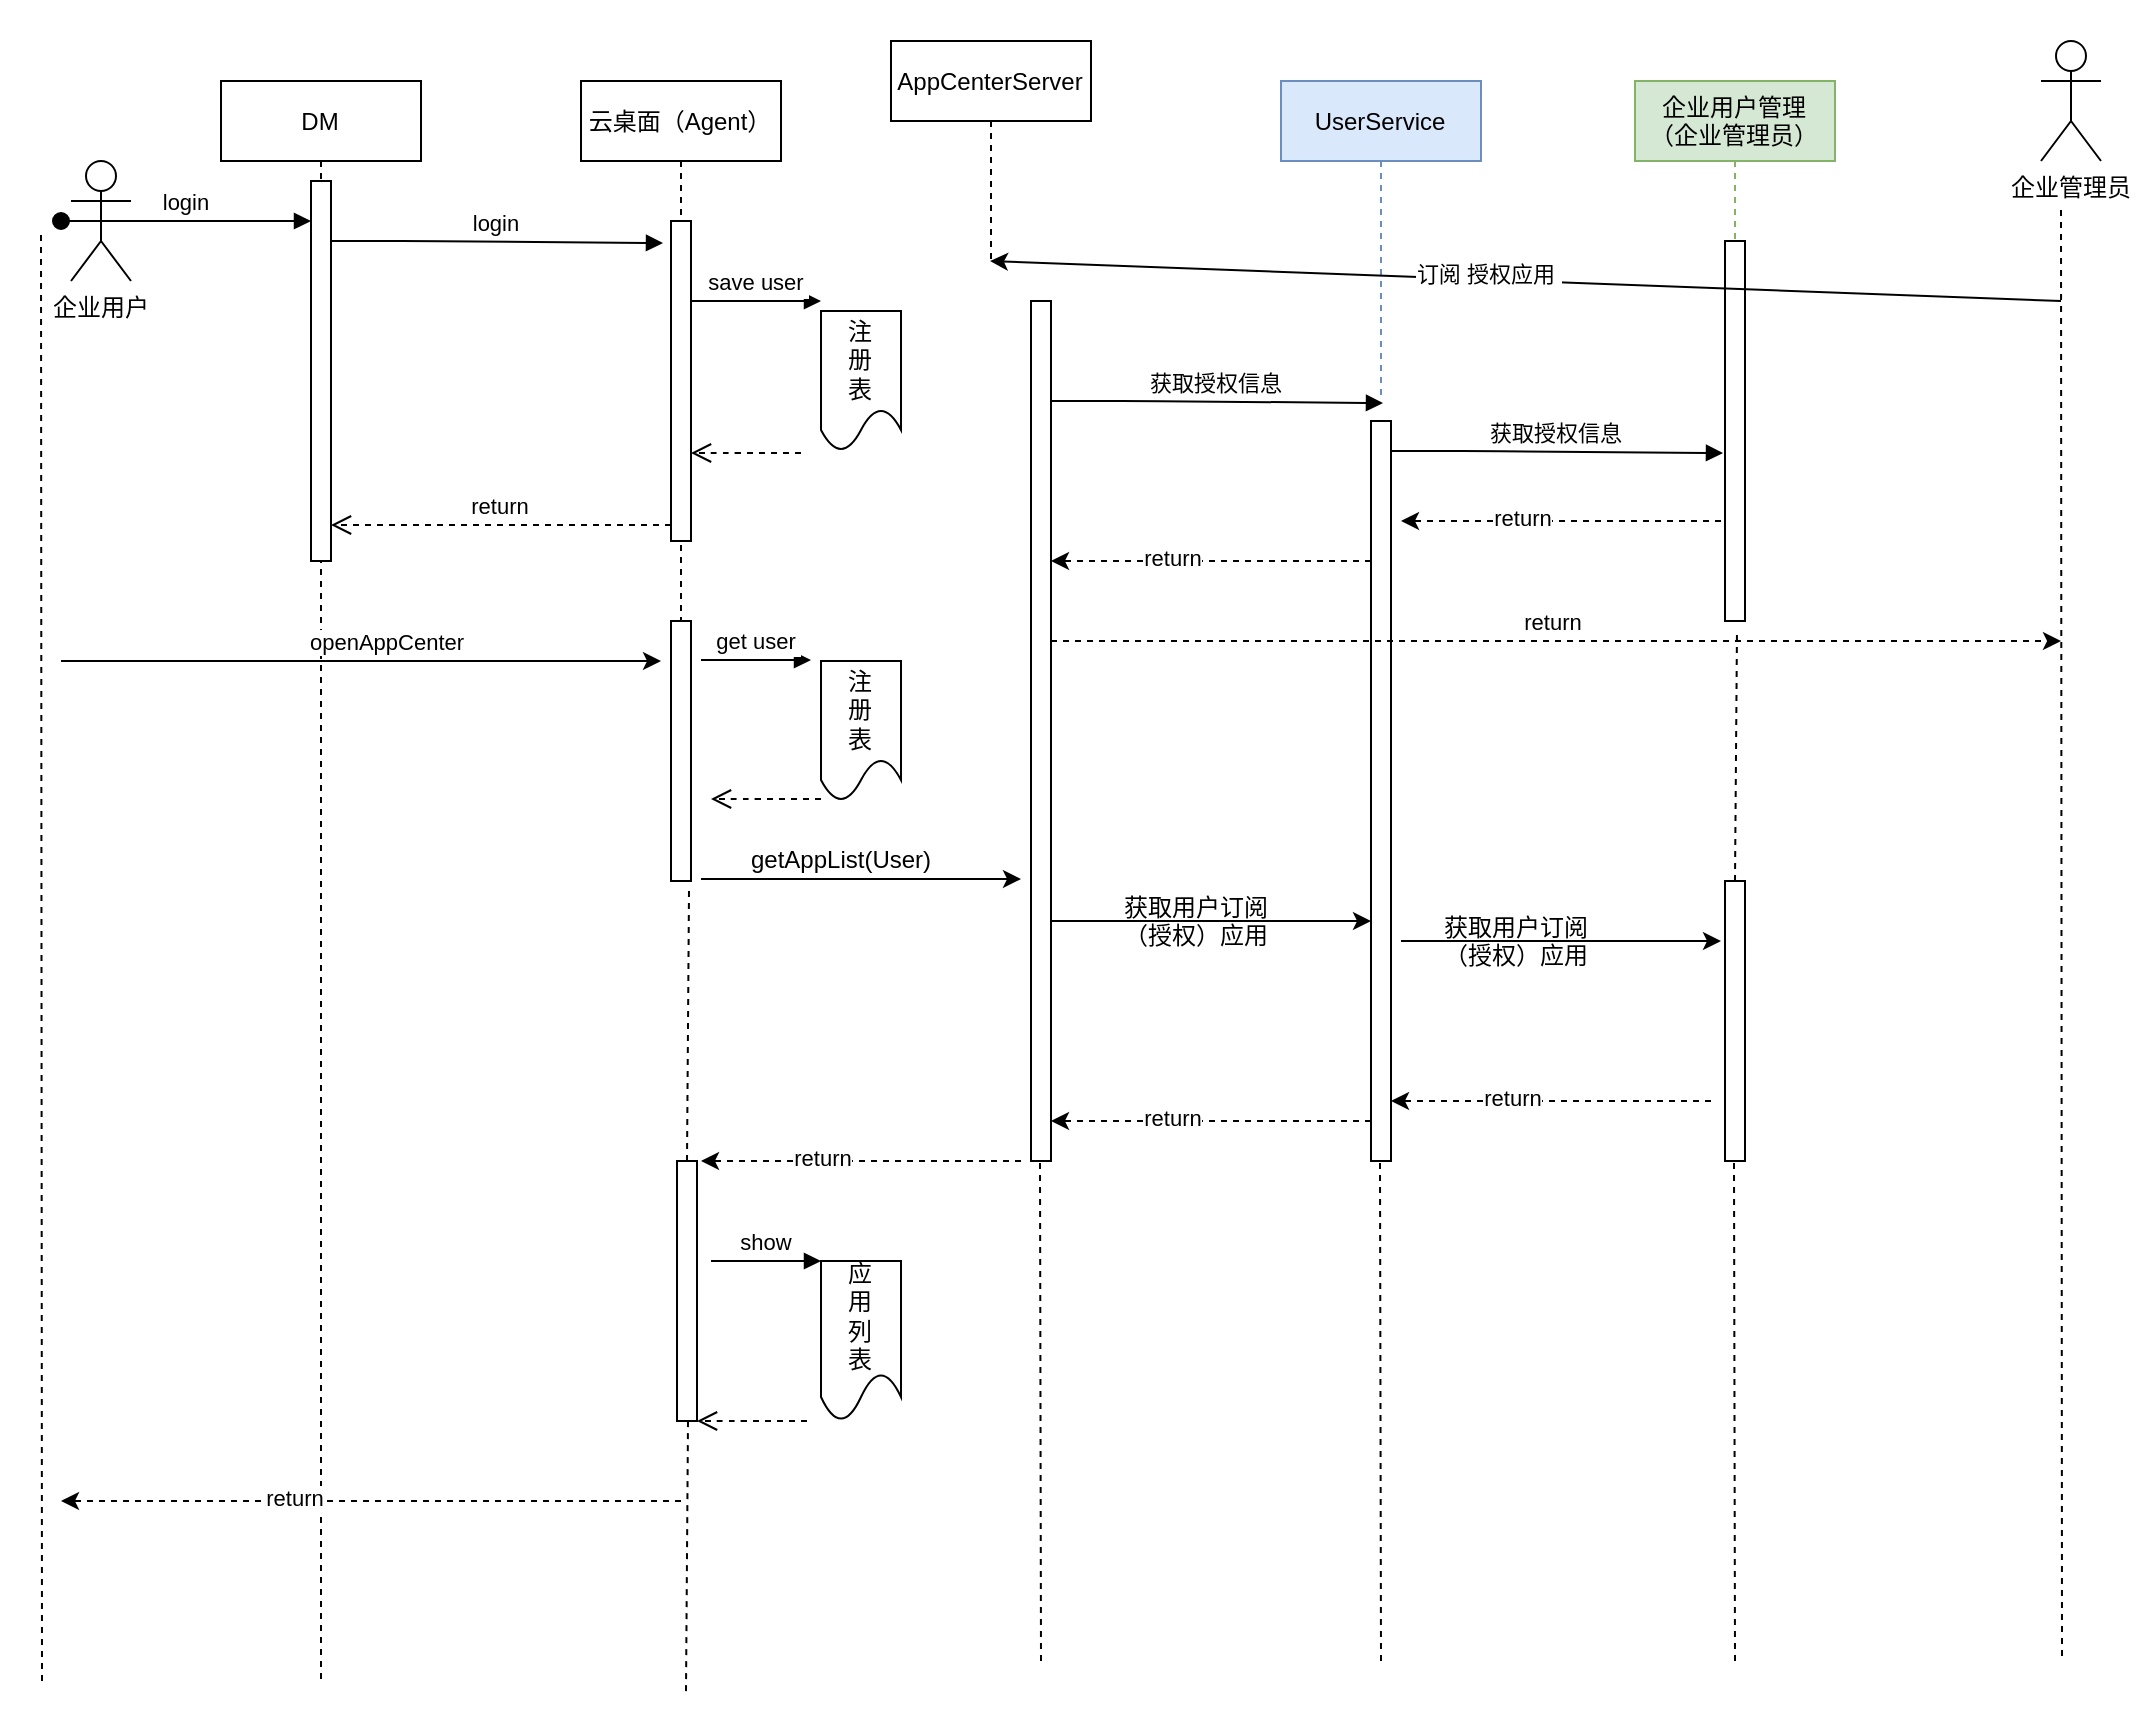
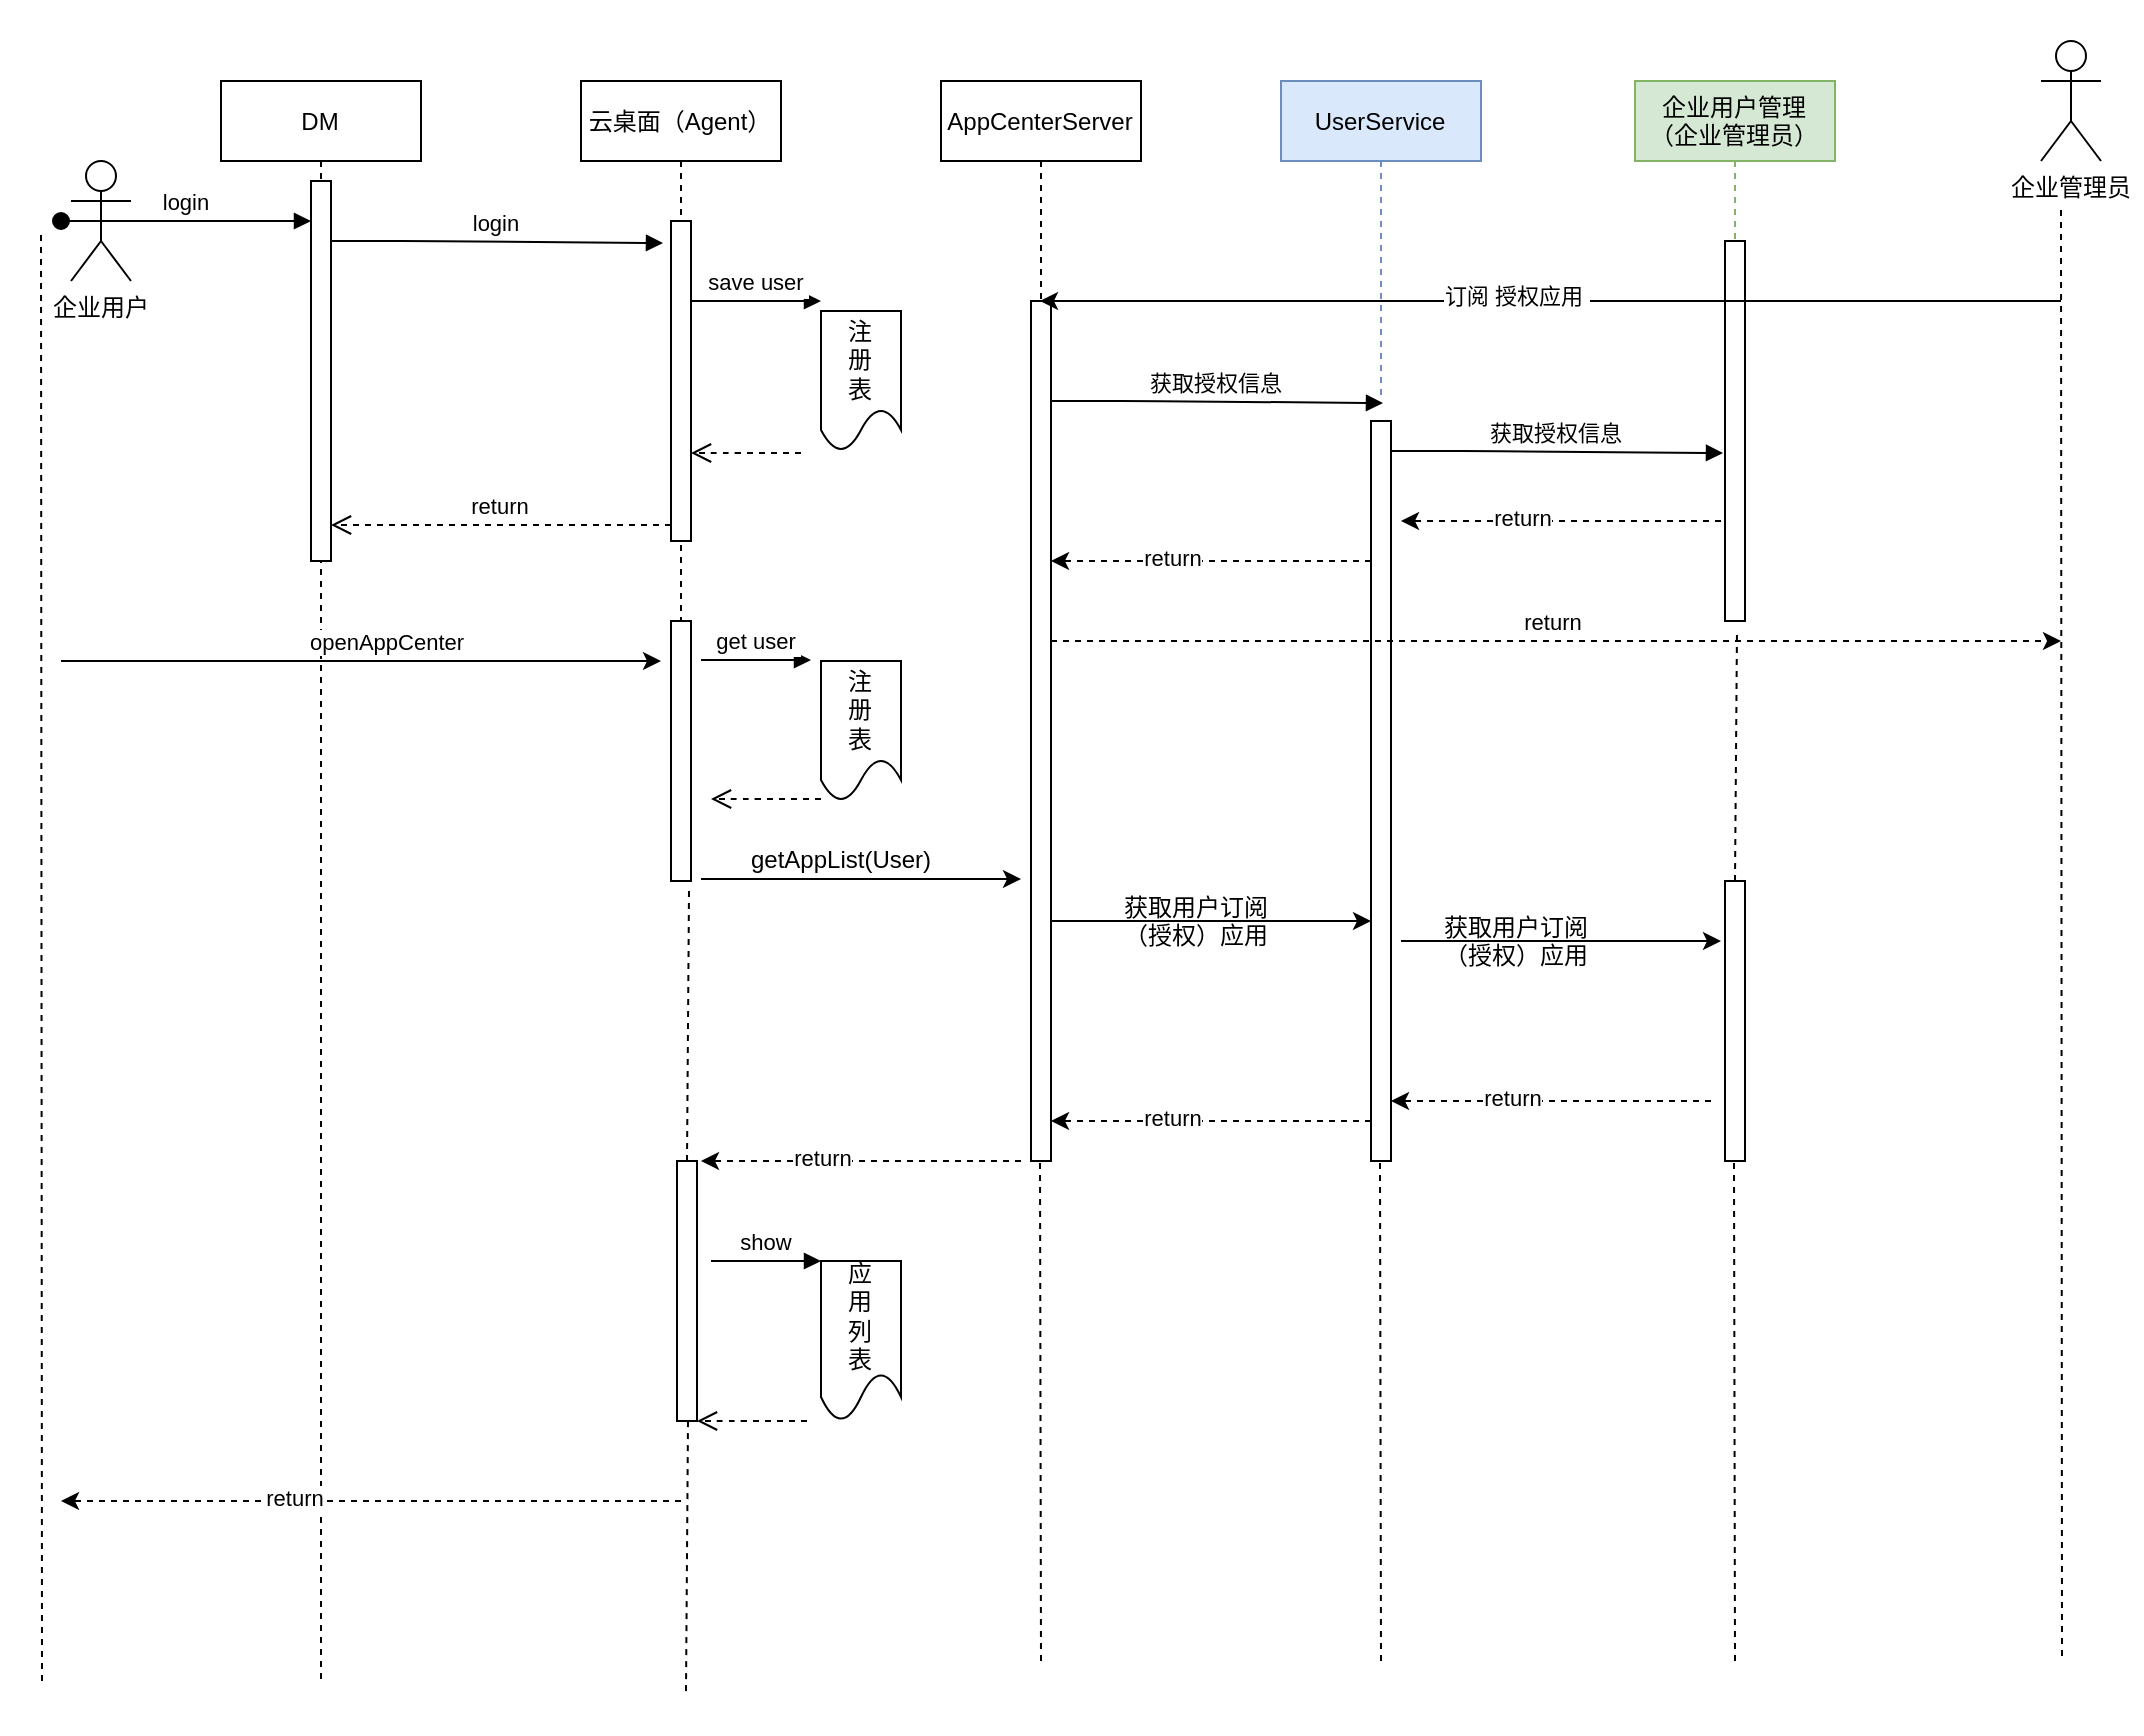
(991, 151) -> (1041, 191)
